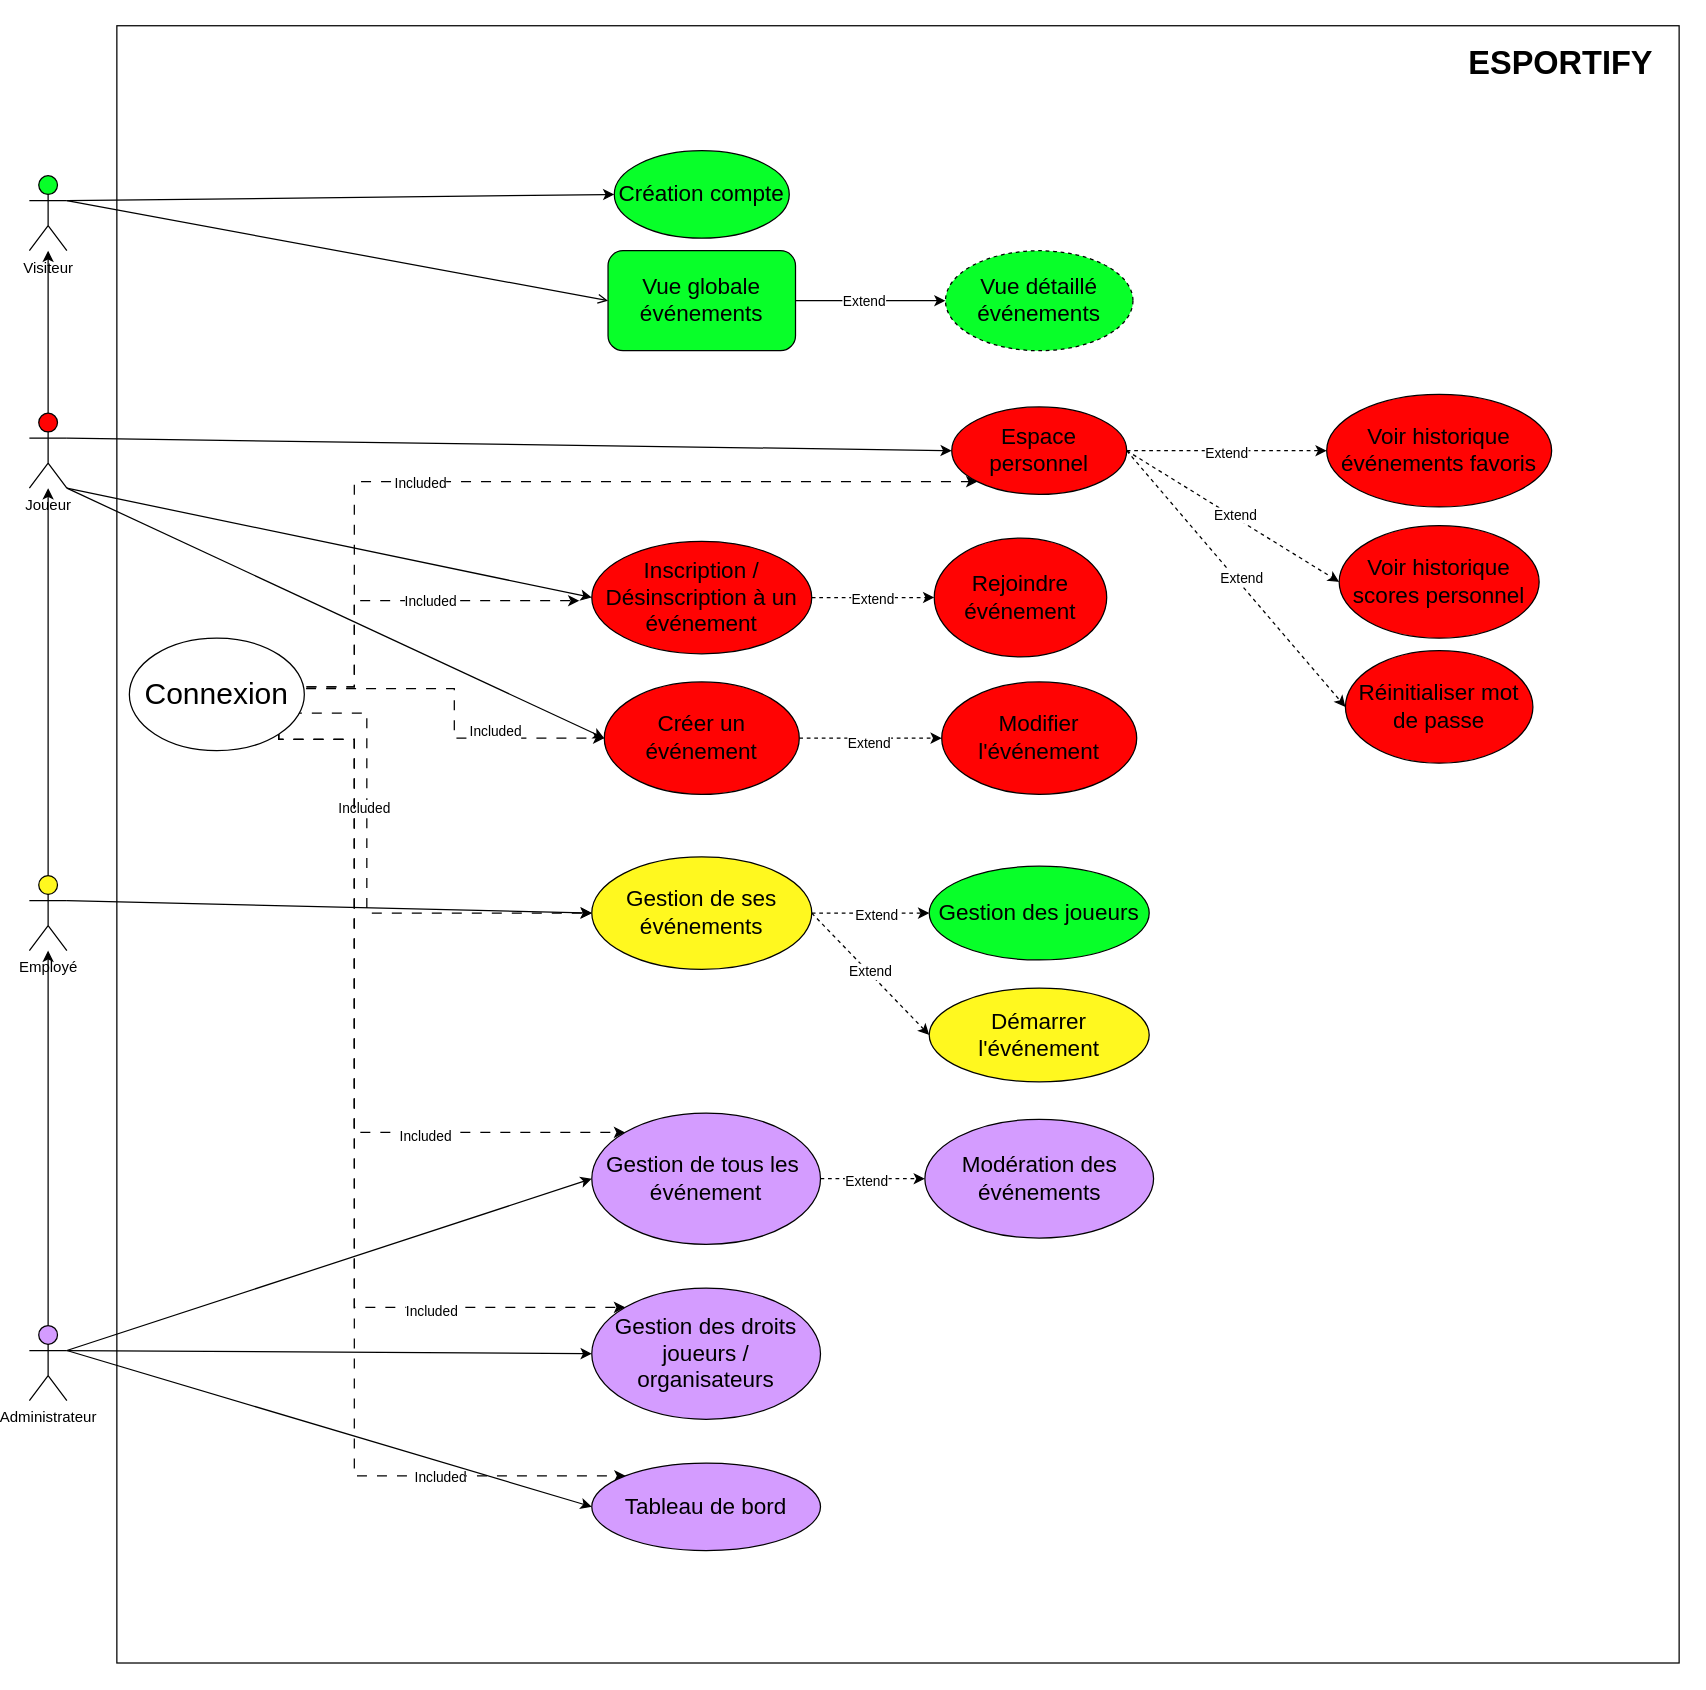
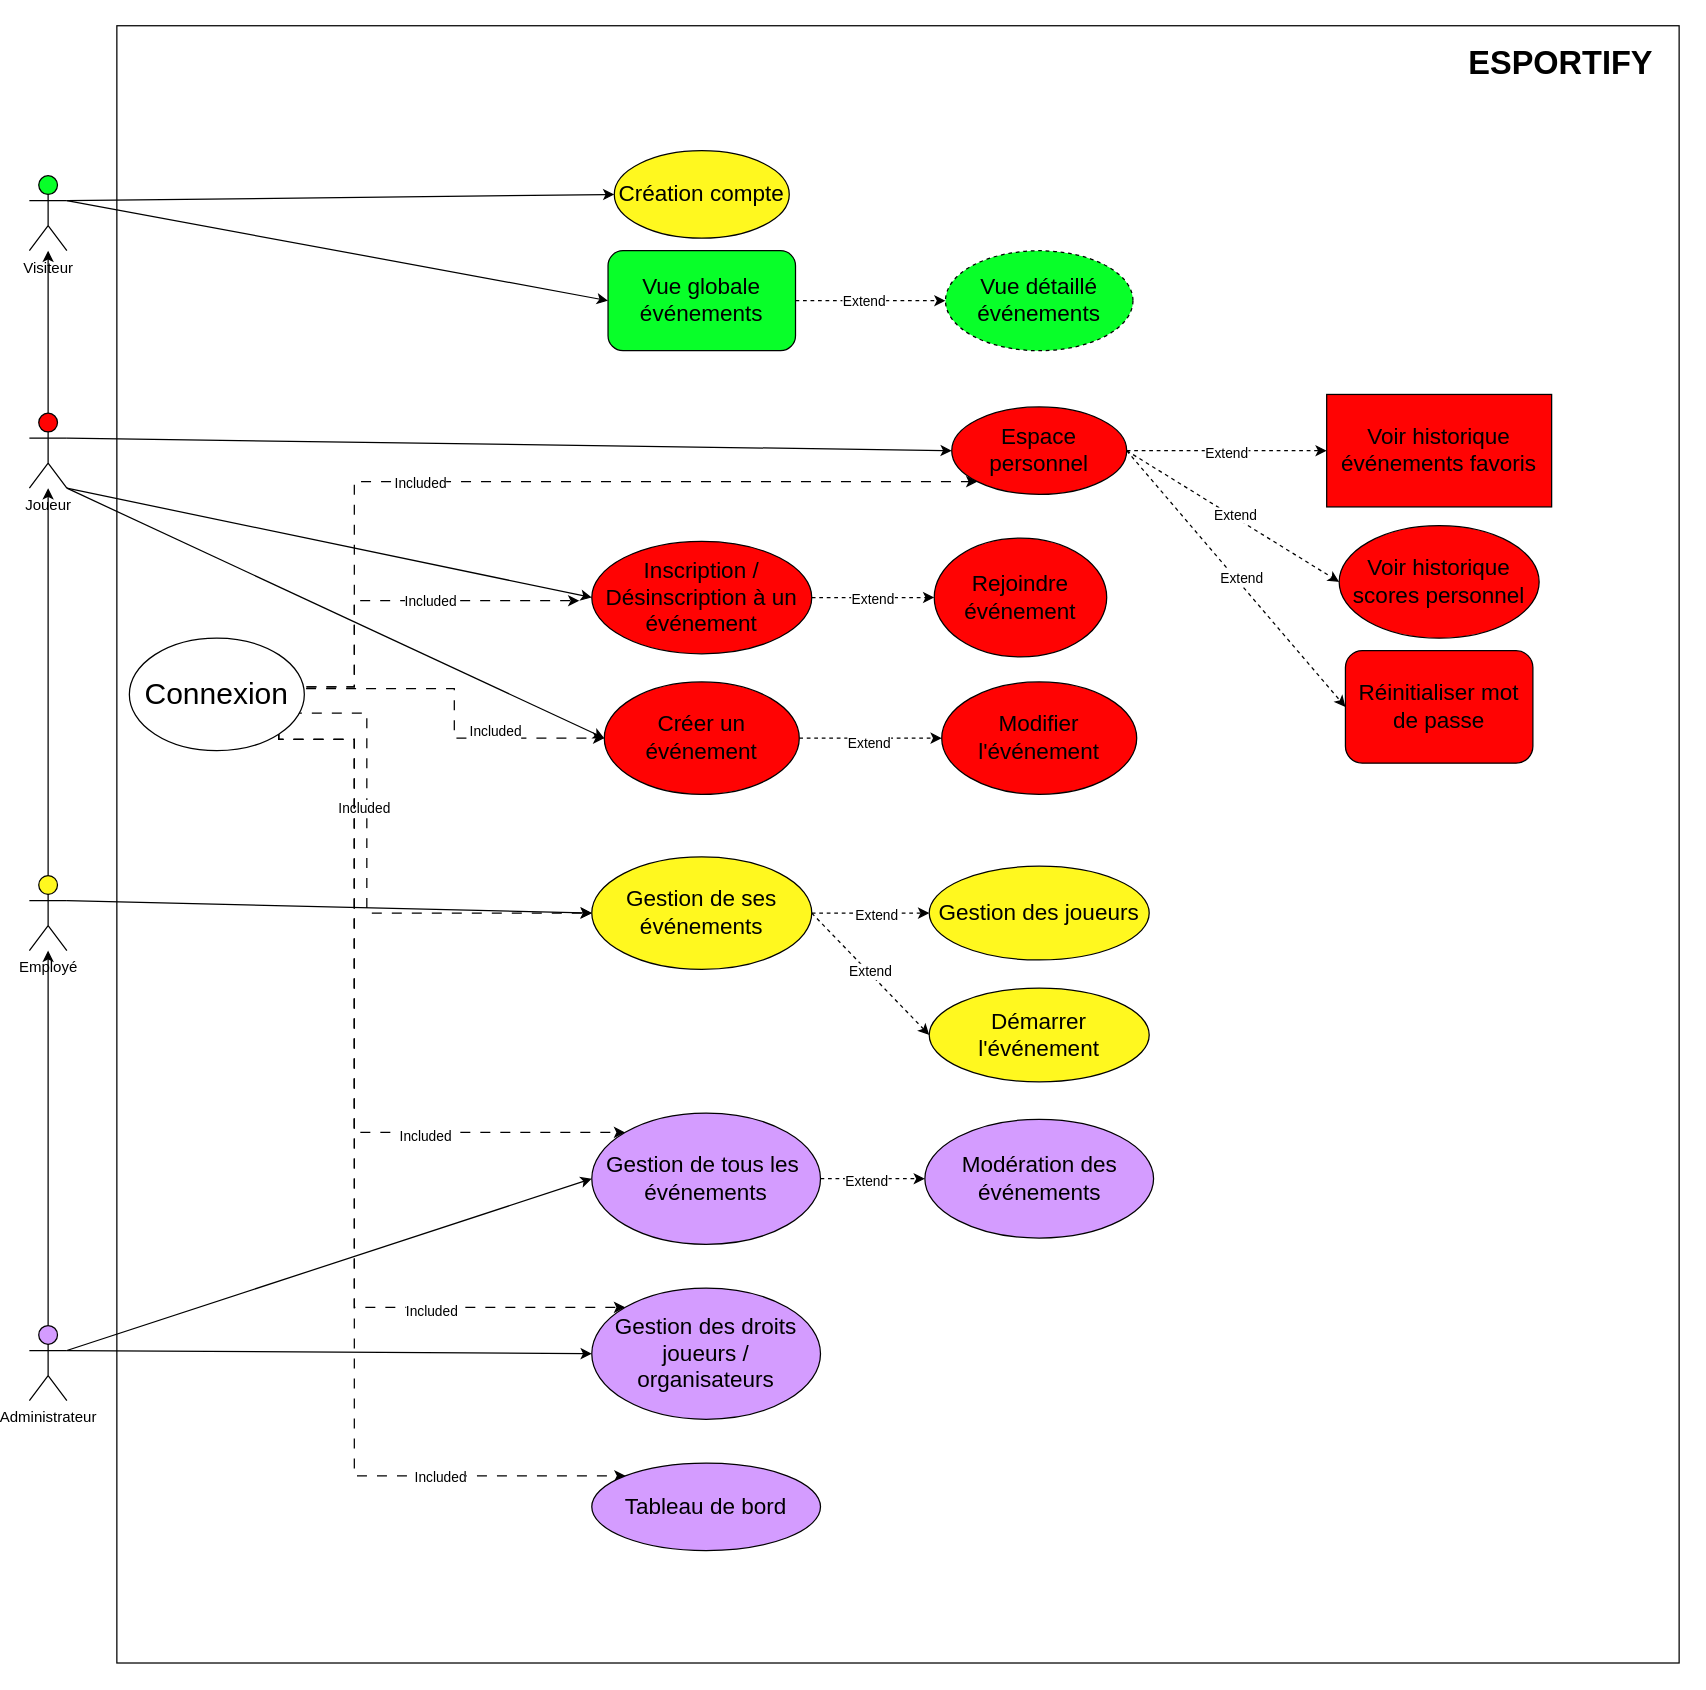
(702, 194) -> (702, 194)
(600, 299) -> (598, 299)
(912, 301) -> (912, 301)
(1439, 451) -> (1439, 451)
(1439, 707) -> (1439, 707)
(1039, 913) -> (1039, 913)
(706, 1179) -> (706, 1179)
(276, 1413) -> none
